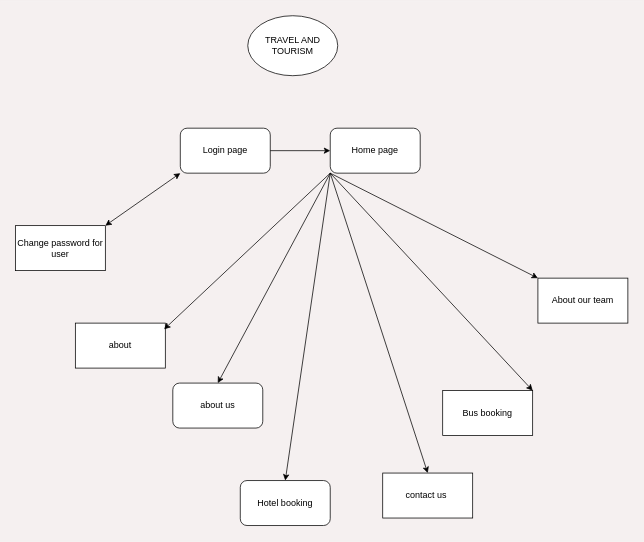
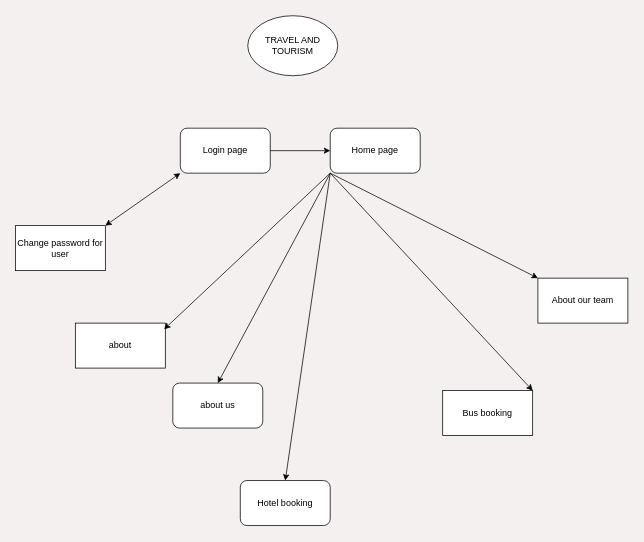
(379, 322) -> none
(428, 495) -> none
